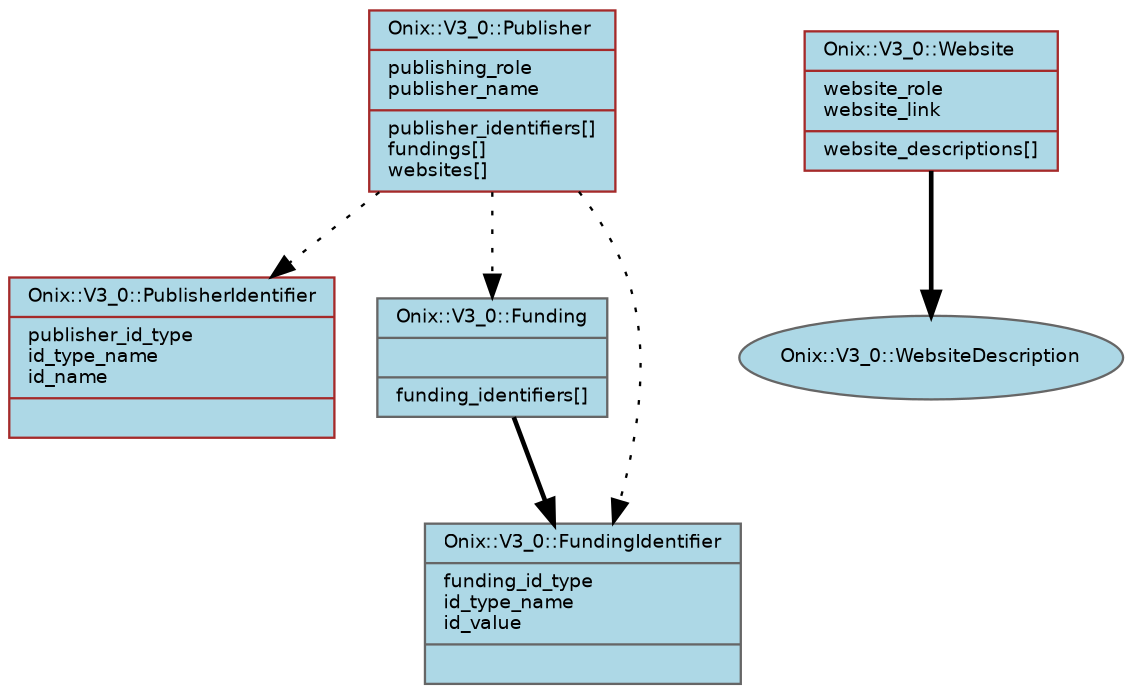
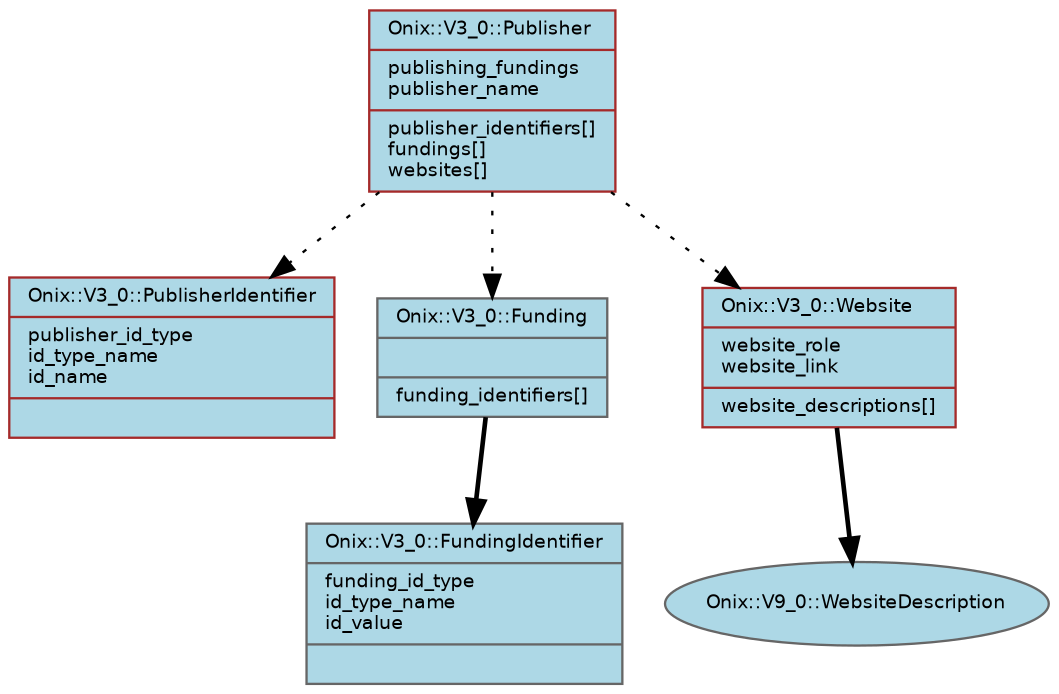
(461, 69) -> (484, 69)
(639, 340) -> (666, 233)
(931, 358) -> (857, 604)
